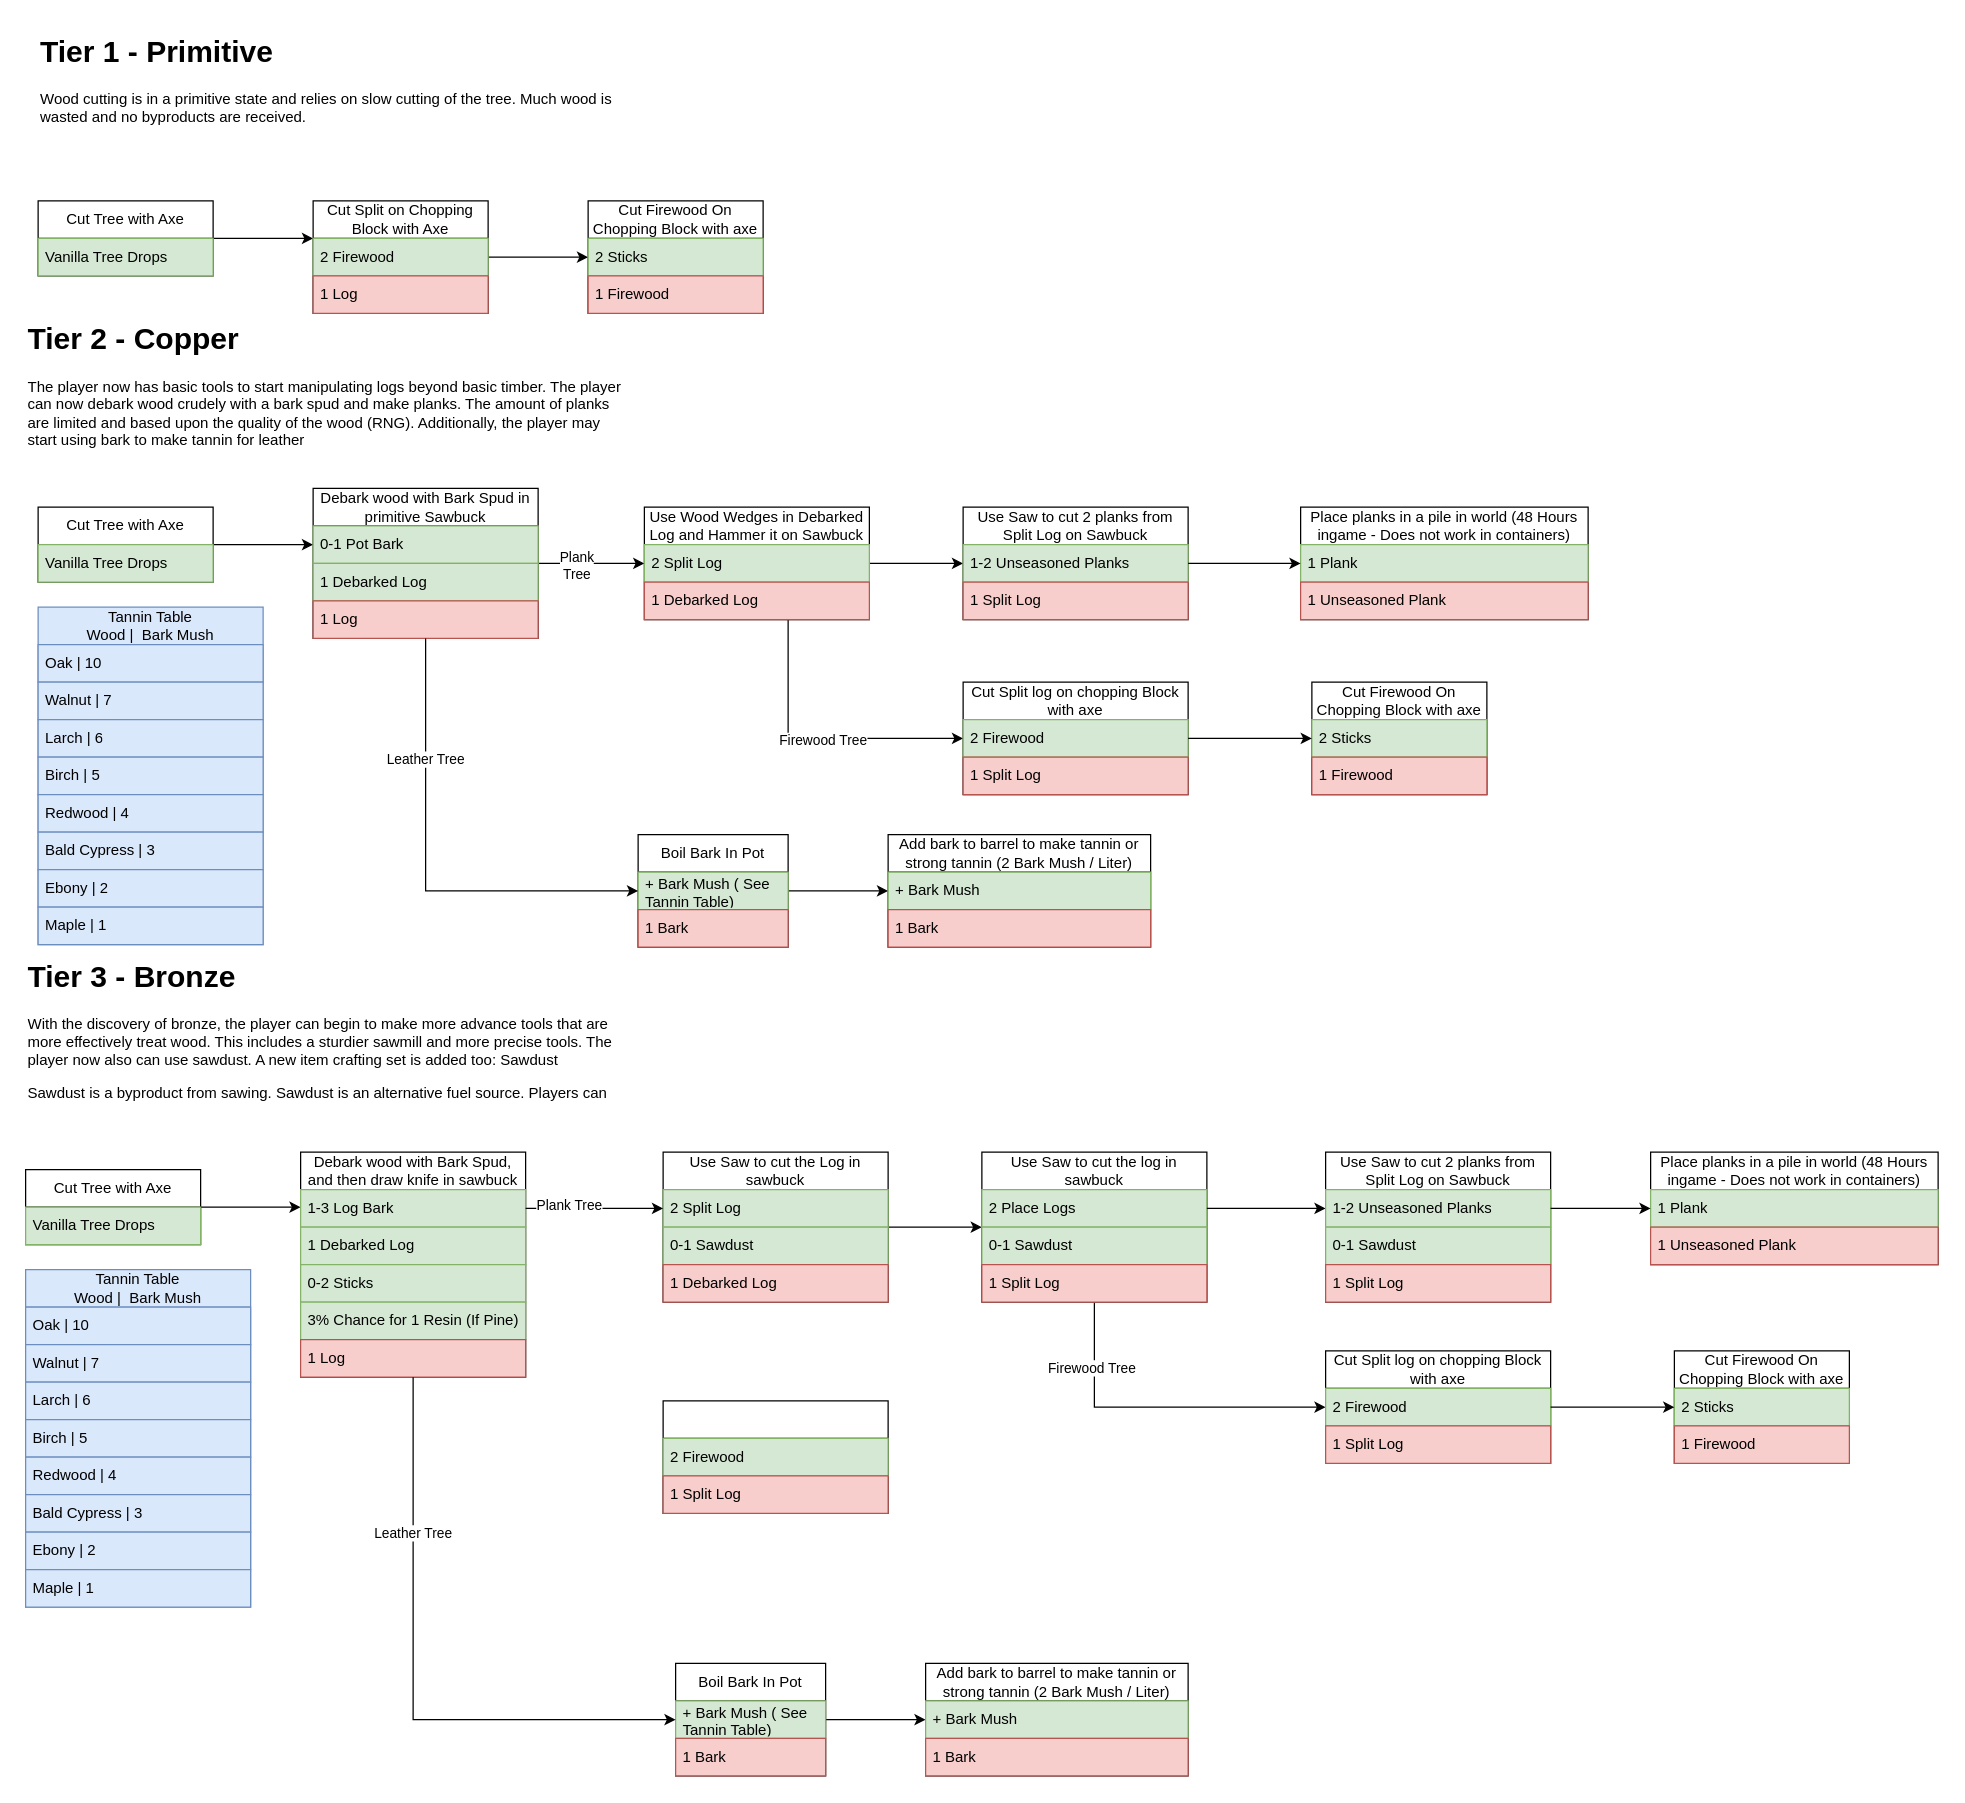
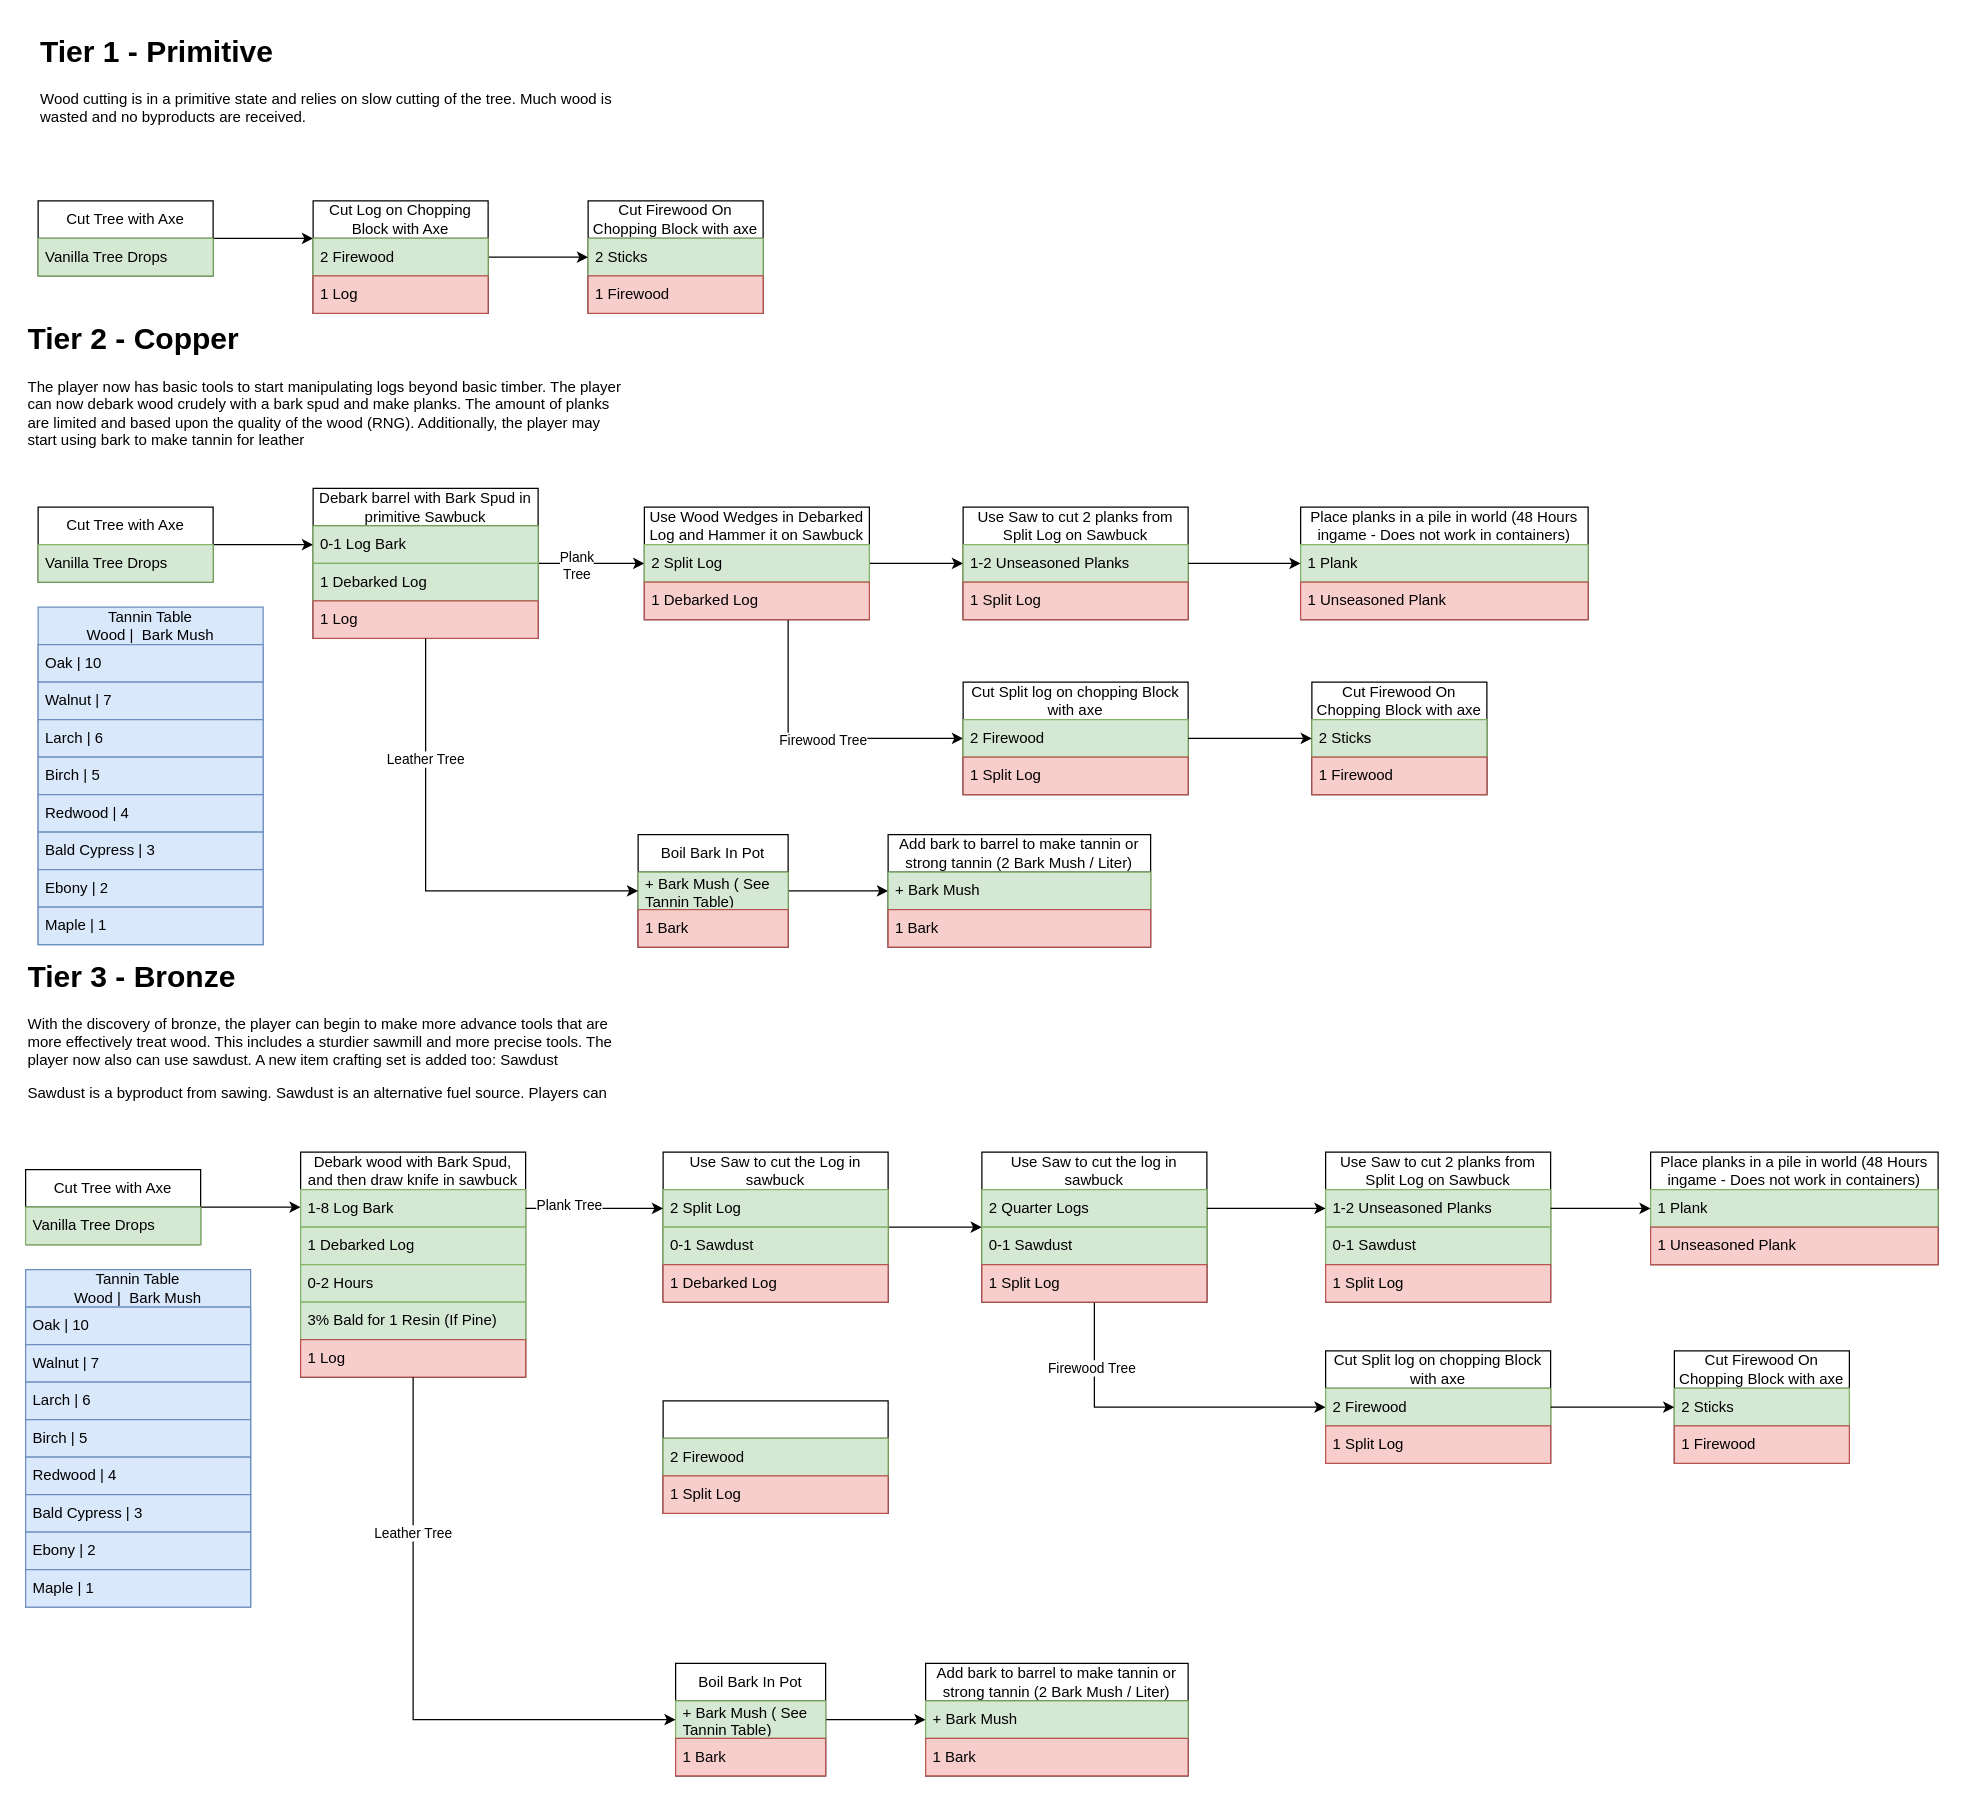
(401, 219) -> (401, 219)
(426, 507) -> (426, 507)
(367, 544) -> (367, 544)
(355, 1208) -> (355, 1208)
(1034, 1208) -> (1044, 1208)
(346, 1283) -> (344, 1283)
(414, 1321) -> (412, 1321)
